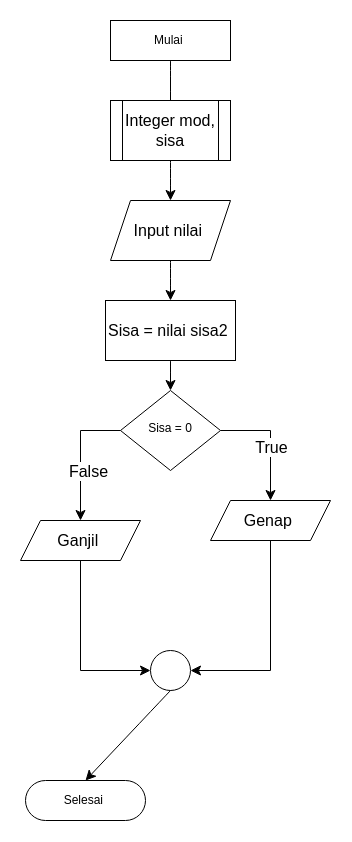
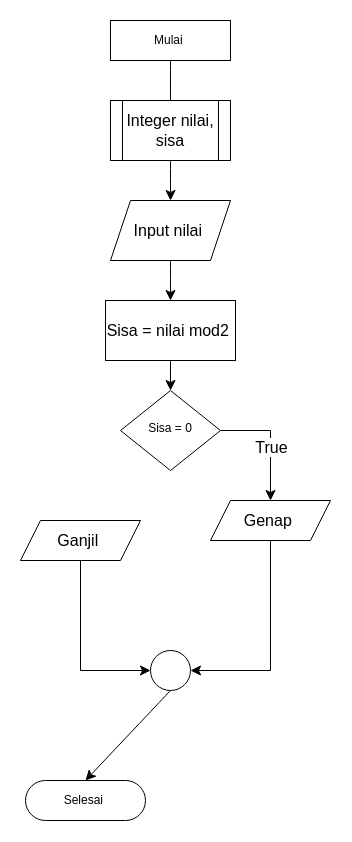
(171, 131) -> (171, 131)
(171, 331) -> (171, 331)
(81, 452) -> none
